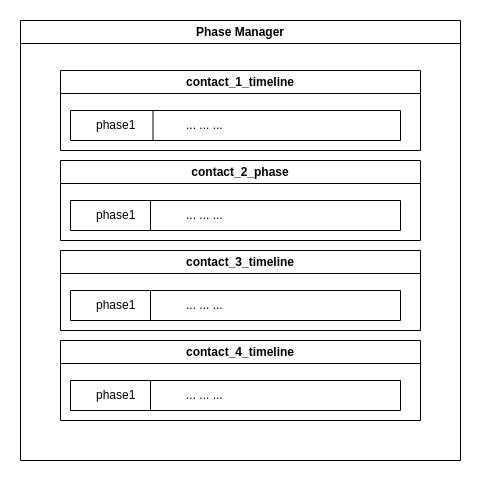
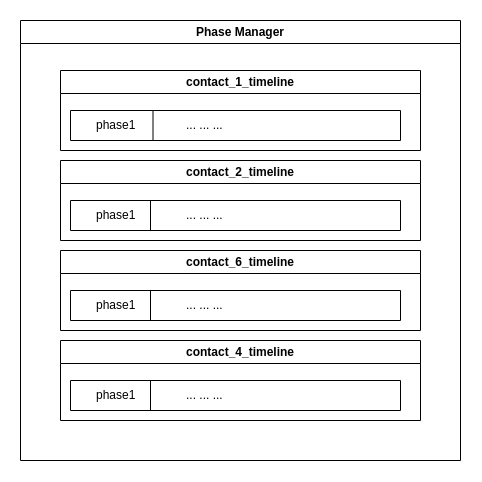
(241, 173) -> (241, 173)
(241, 263) -> (241, 263)
